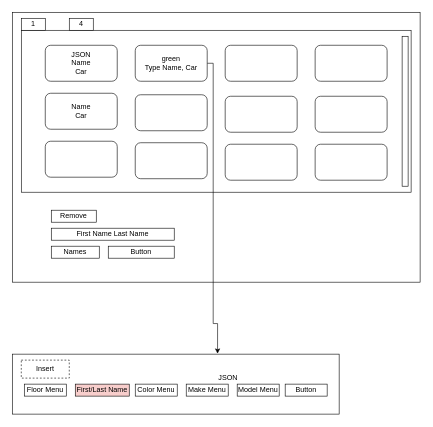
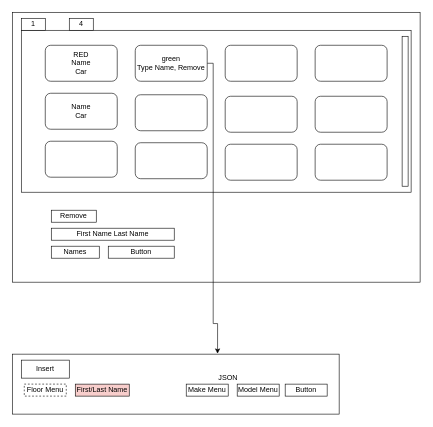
(81, 63) -> (81, 63)
(171, 63) -> (171, 63)
(45, 369) -> (45, 369)
(45, 390) -> (45, 390)
(156, 390) -> none
